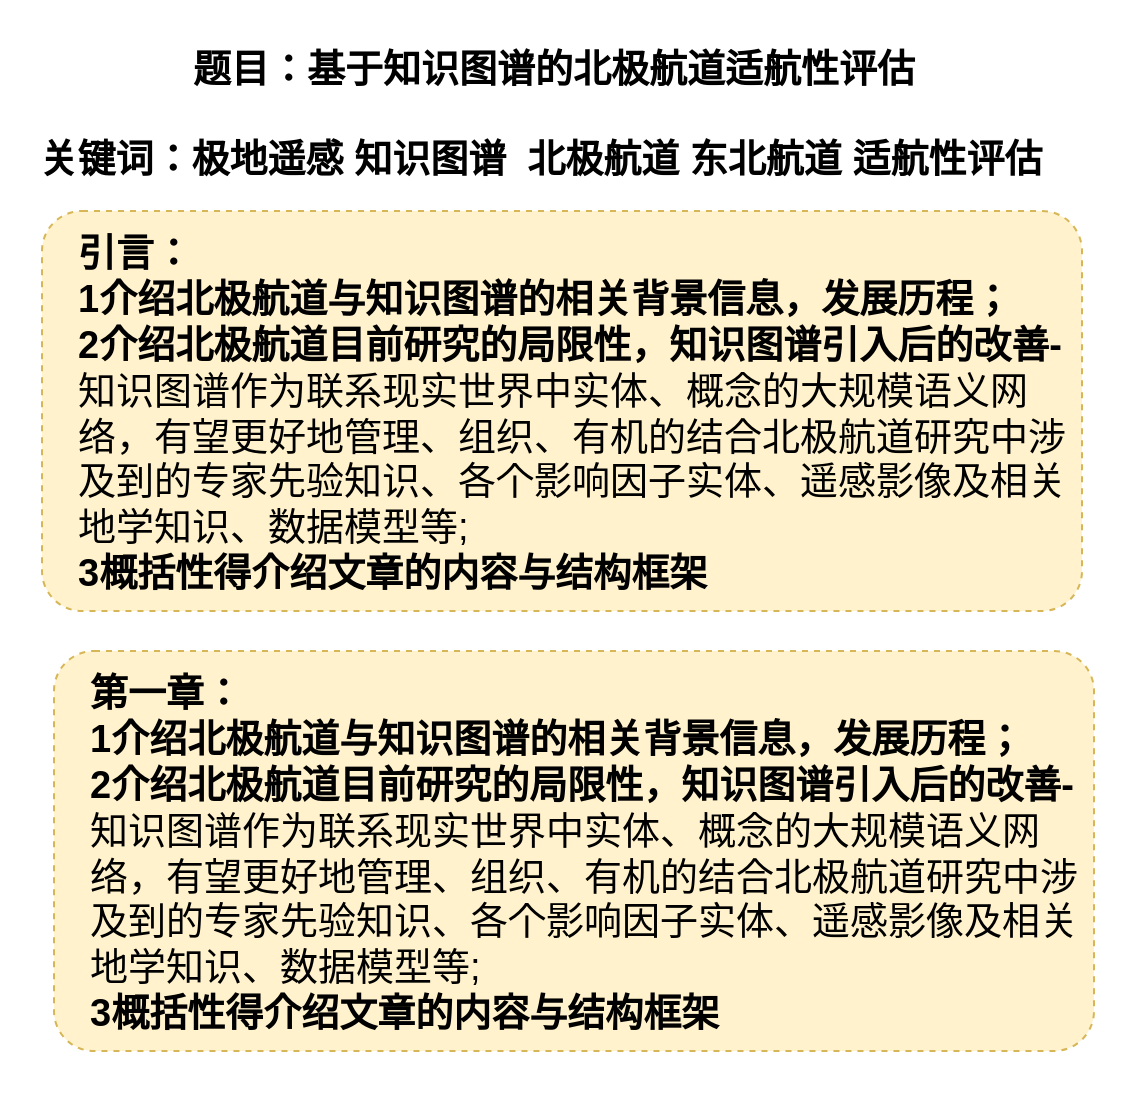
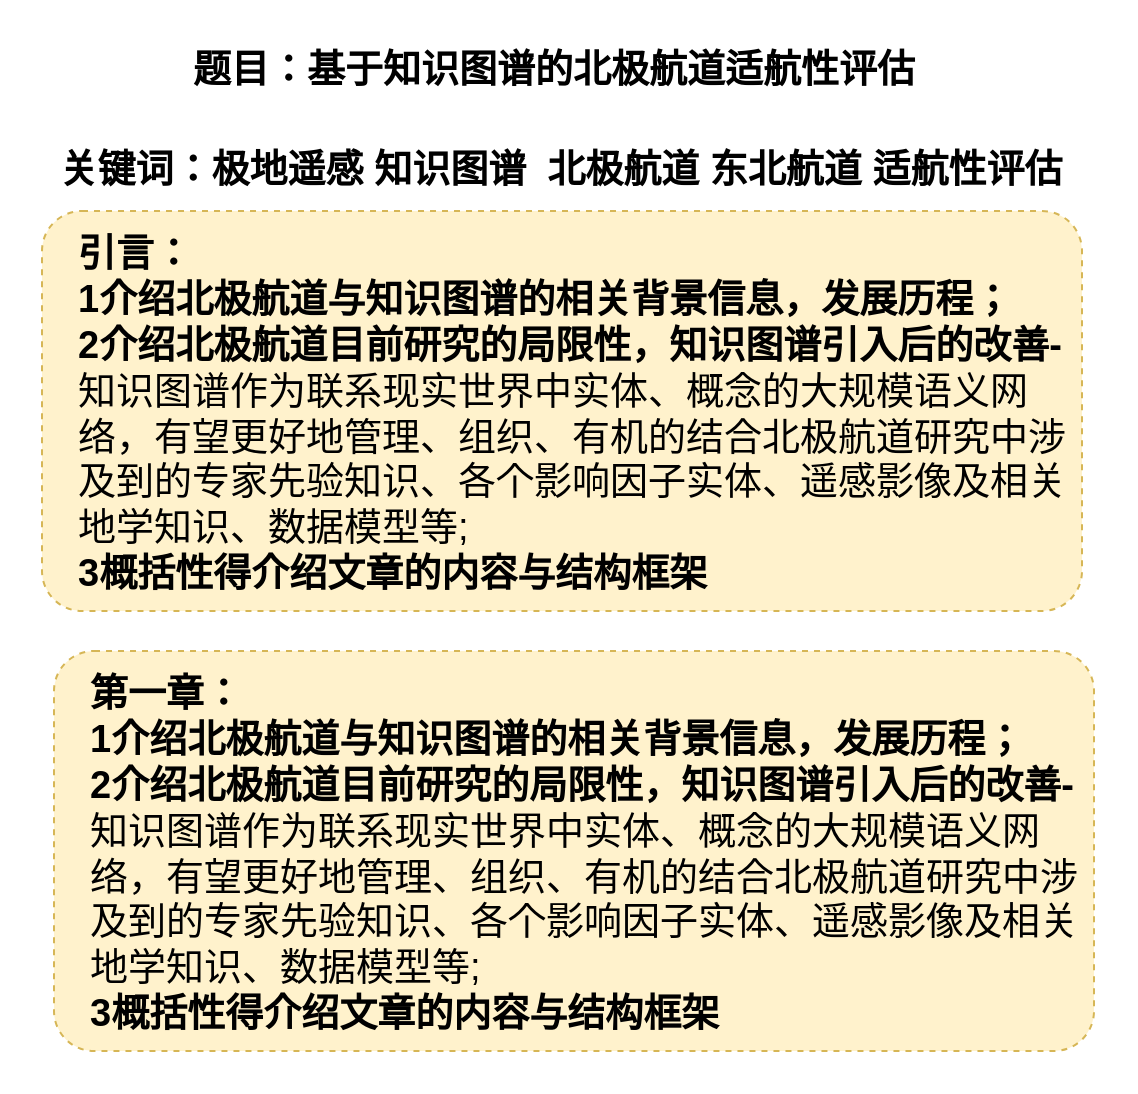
(542, 161) -> (562, 171)
